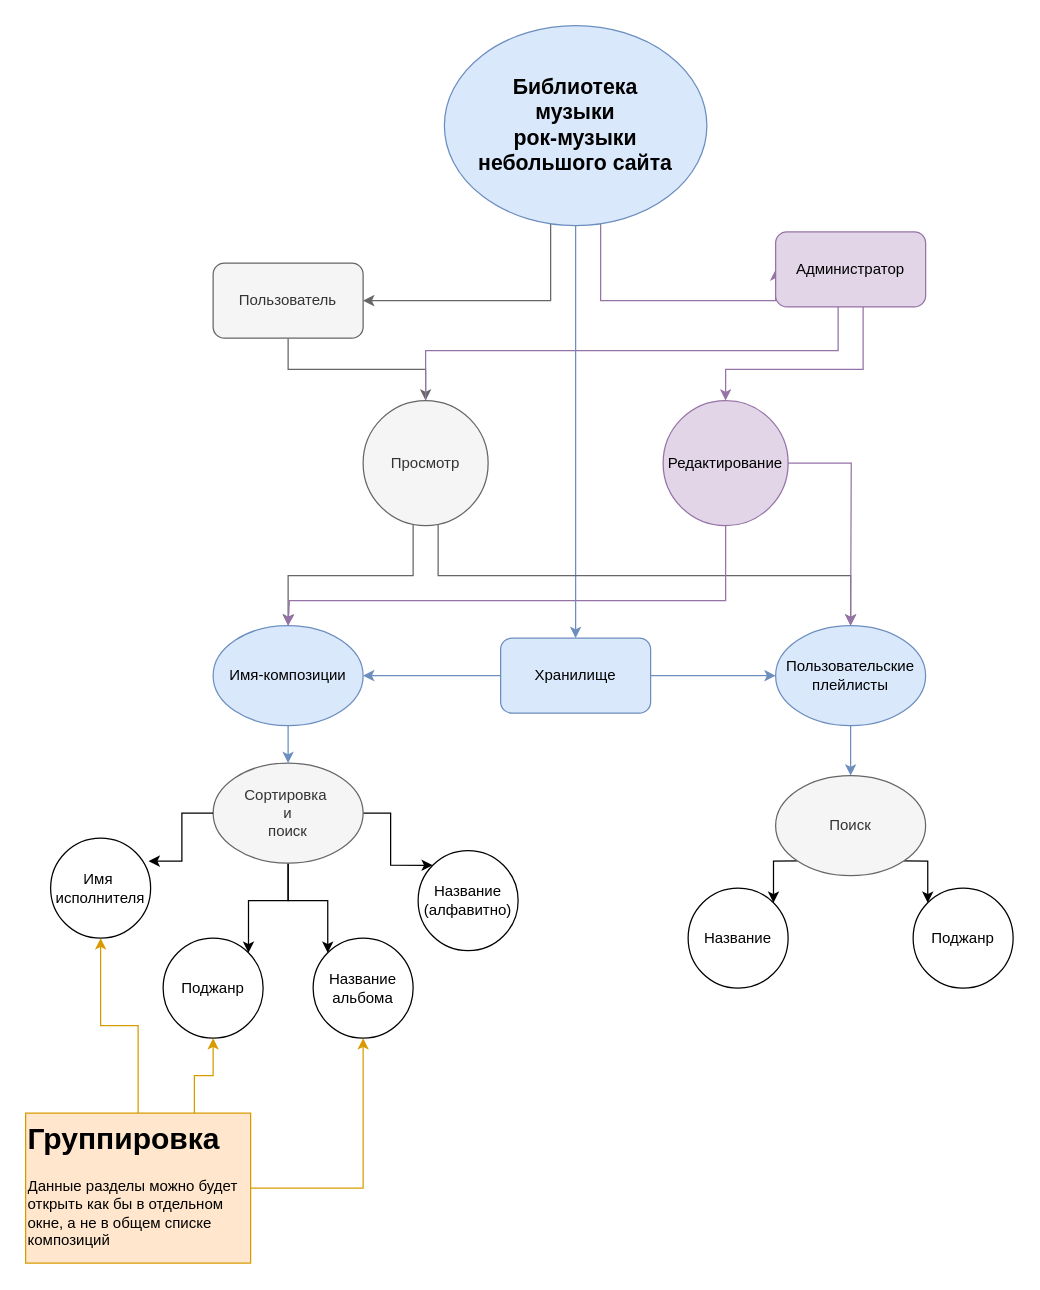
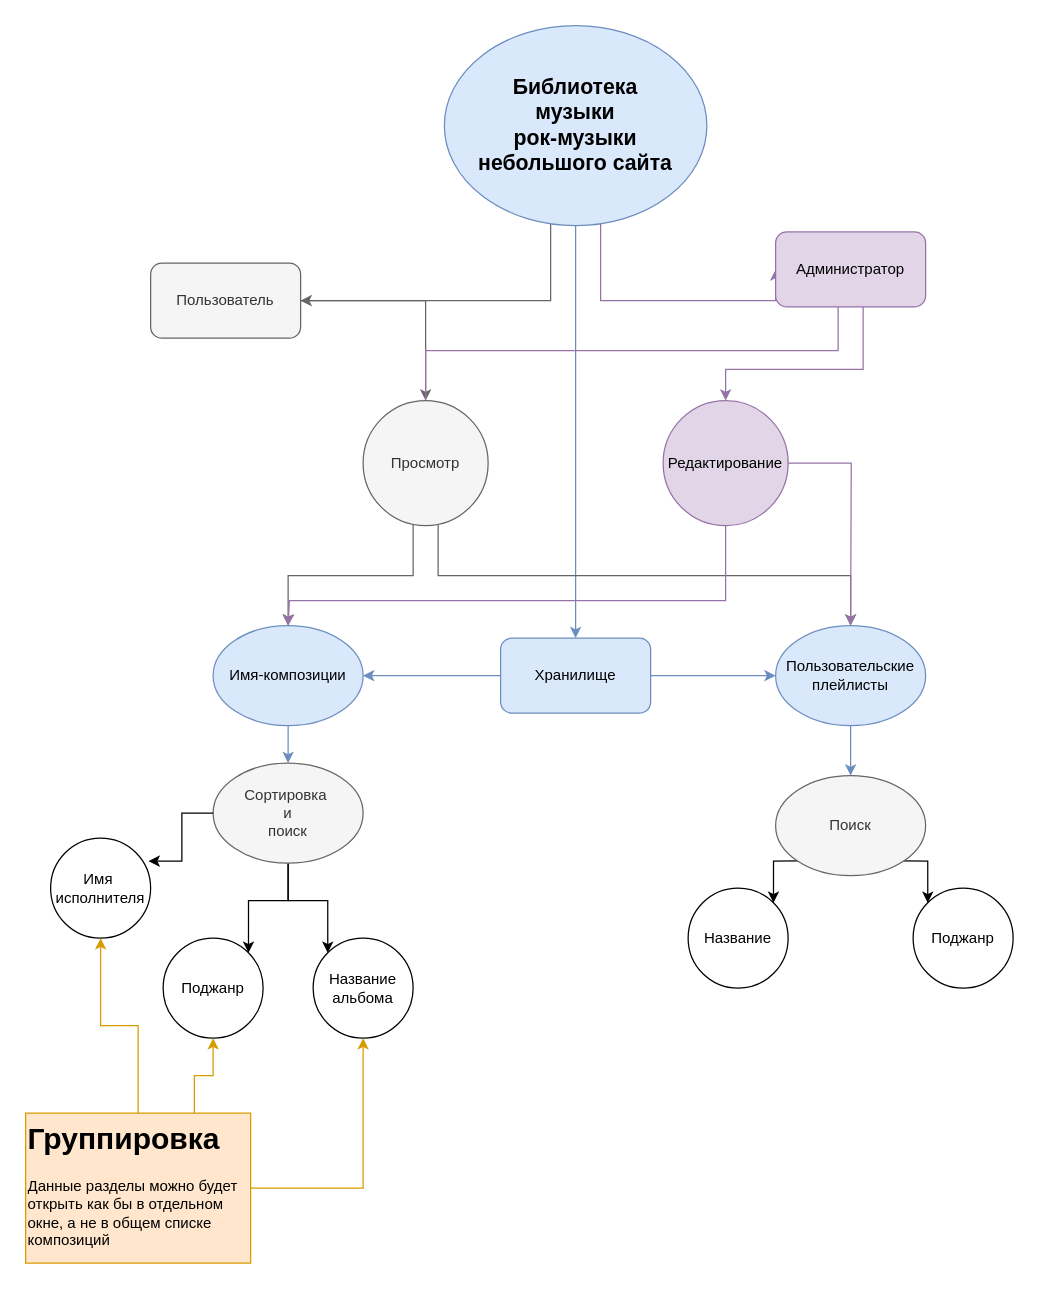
(288, 301) -> (226, 301)
(391, 842) -> none
(468, 901) -> none
